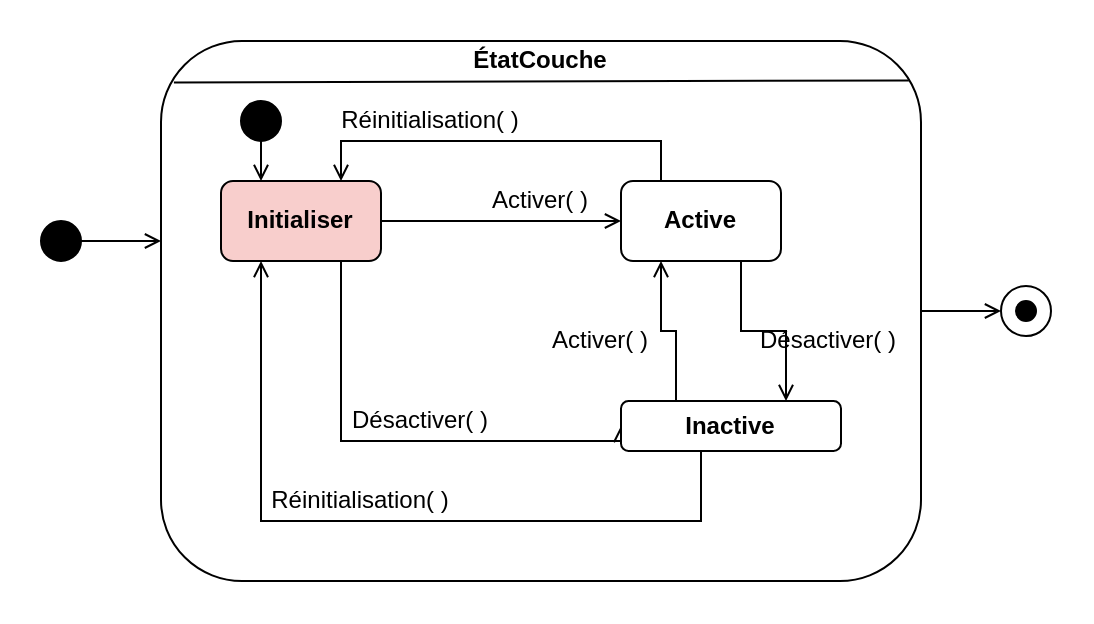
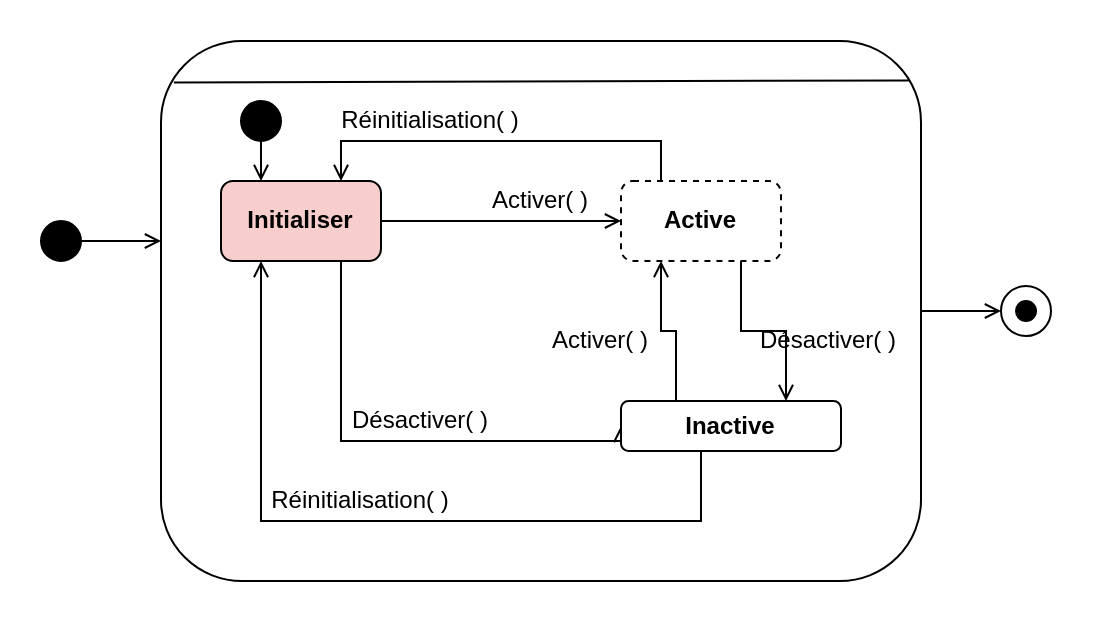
(541, 61) -> none
(701, 221) -> (701, 221)
